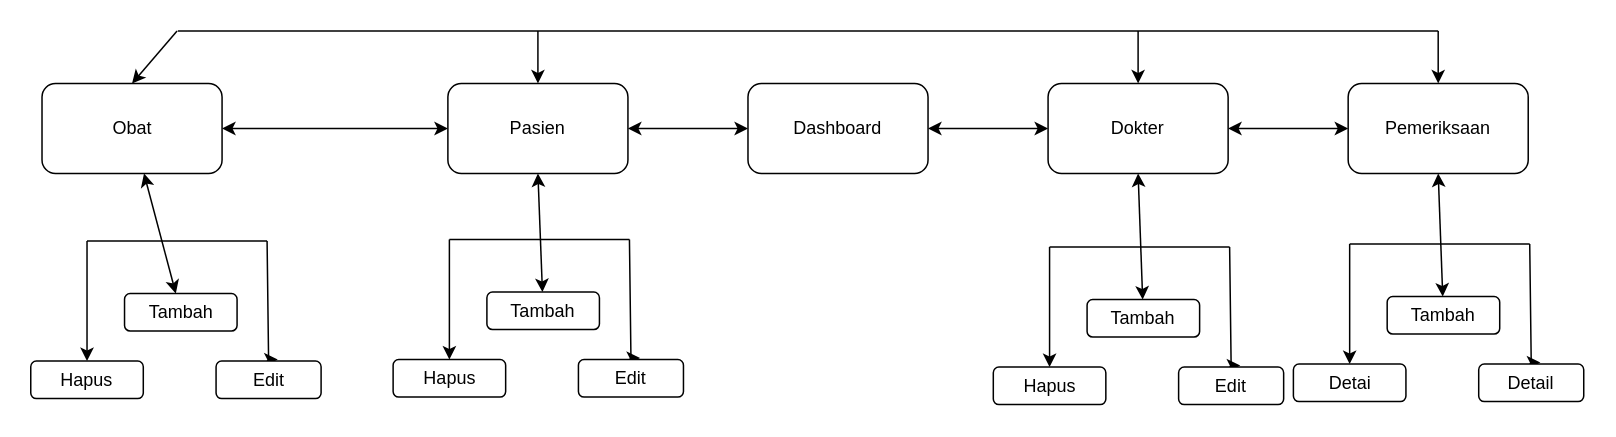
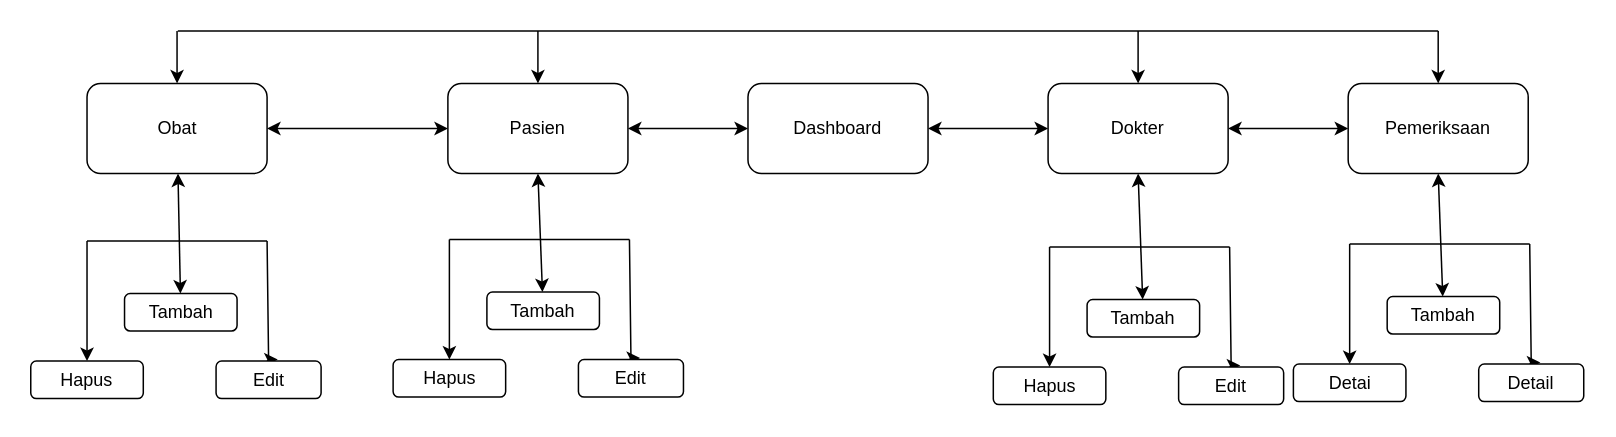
(132, 128) -> (177, 128)
